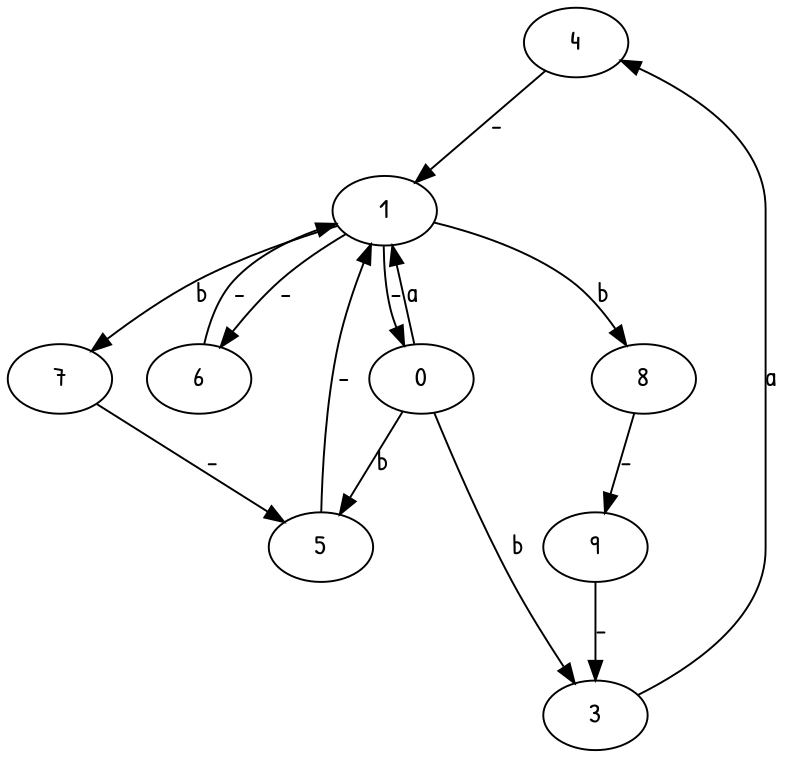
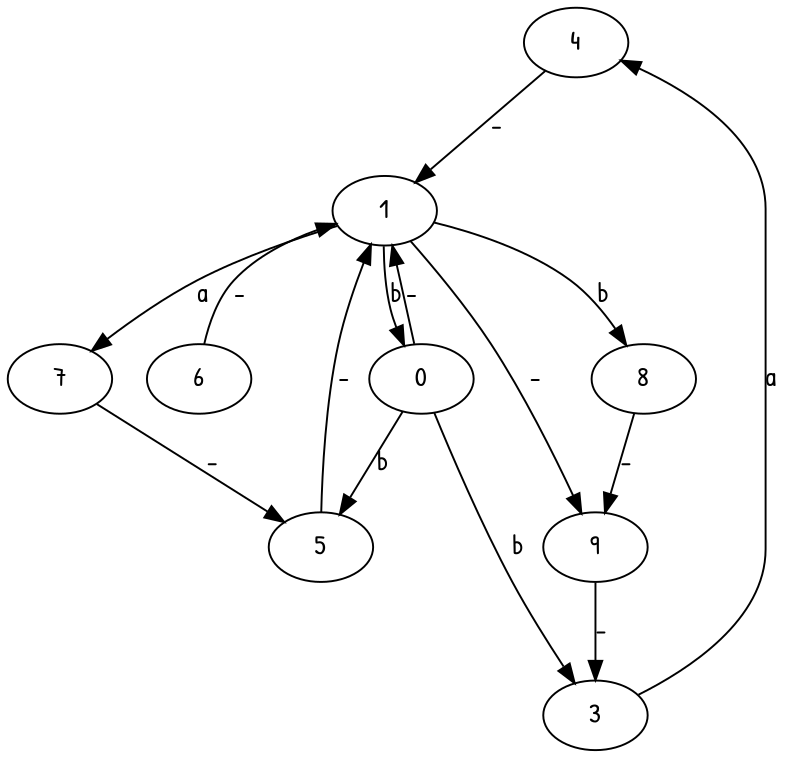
(284, 277) -> (502, 362)
(203, 295) -> (203, 295)
(397, 295) -> (397, 295)
(413, 295) -> (413, 295)
